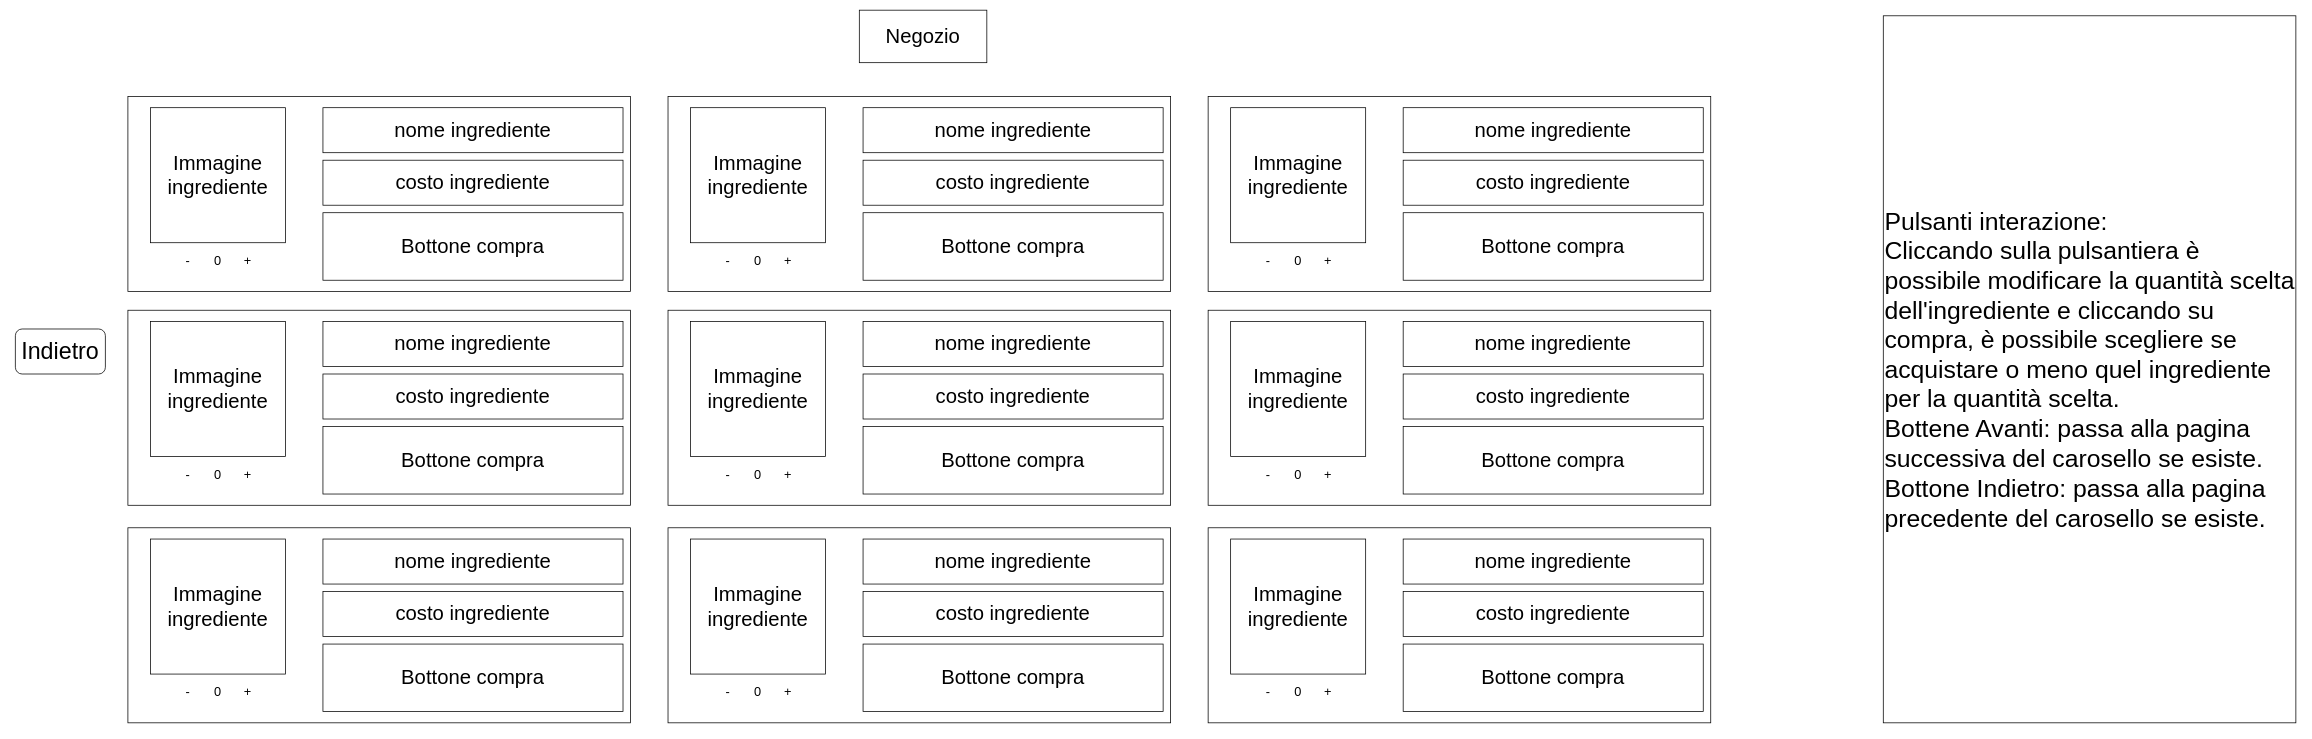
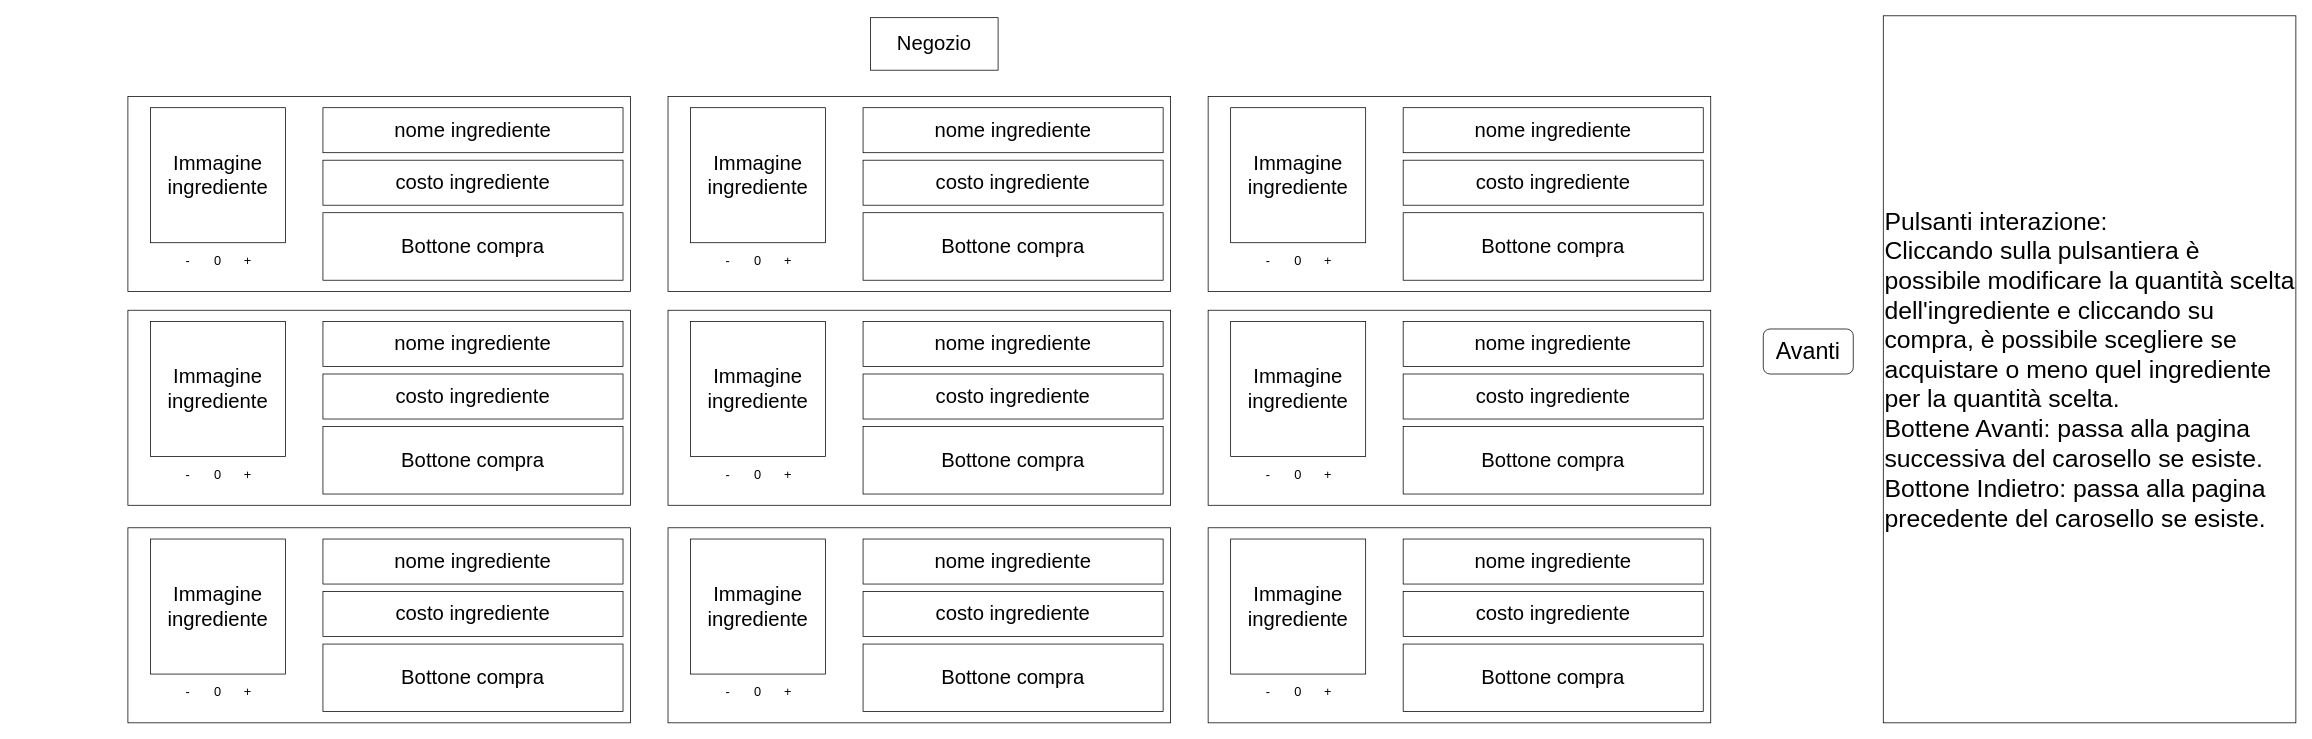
(923, 36) -> (934, 44)
(60, 351) -> none
none -> (1808, 351)
